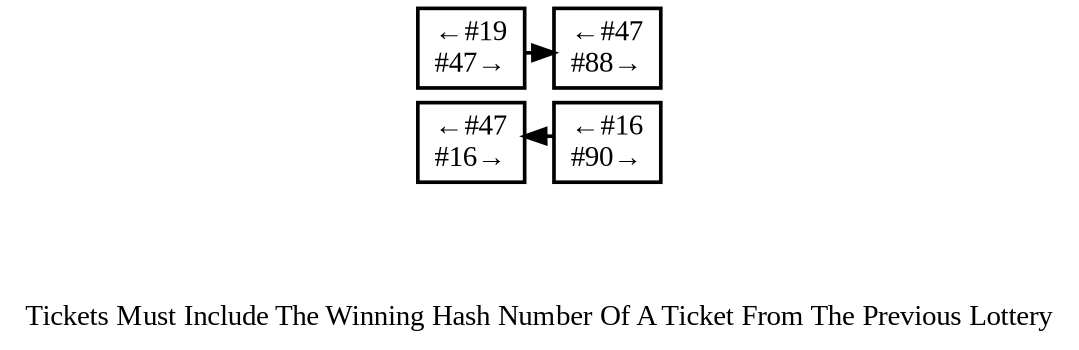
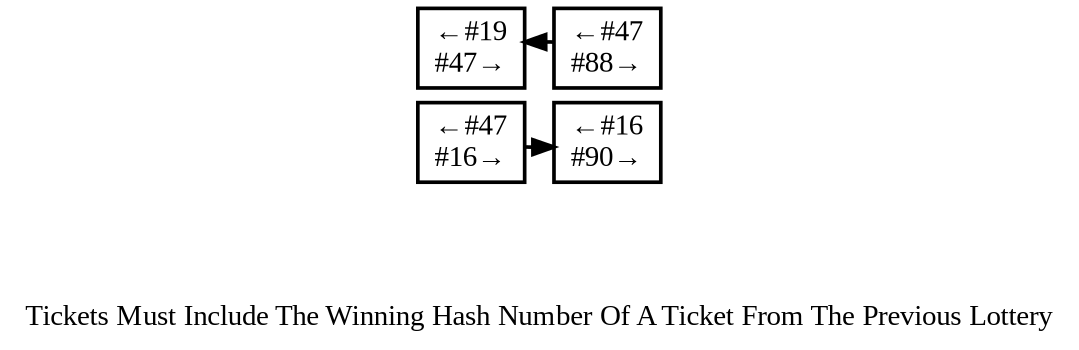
(529, 53) -> (550, 42)
(550, 136) -> (529, 147)
